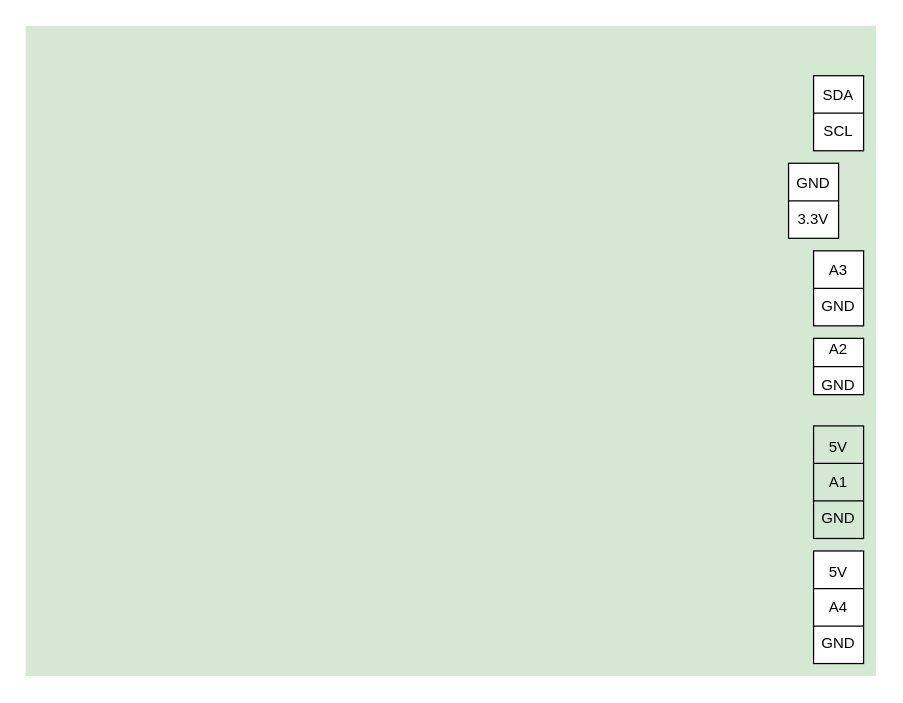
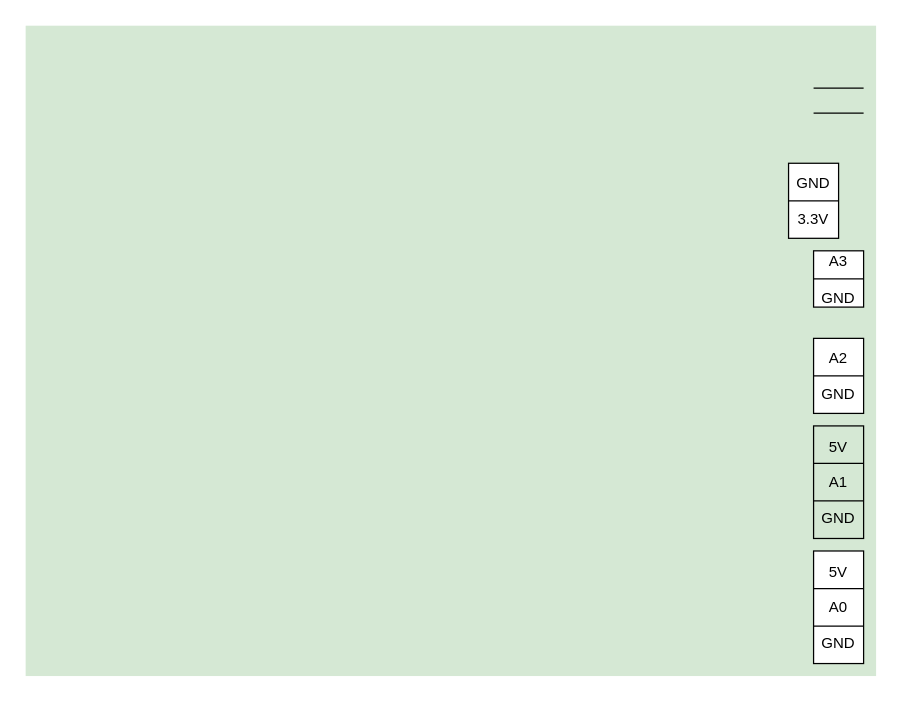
(838, 113) -> none
(838, 288) -> (838, 279)
(838, 366) -> (838, 376)
(838, 607) -> (838, 607)
